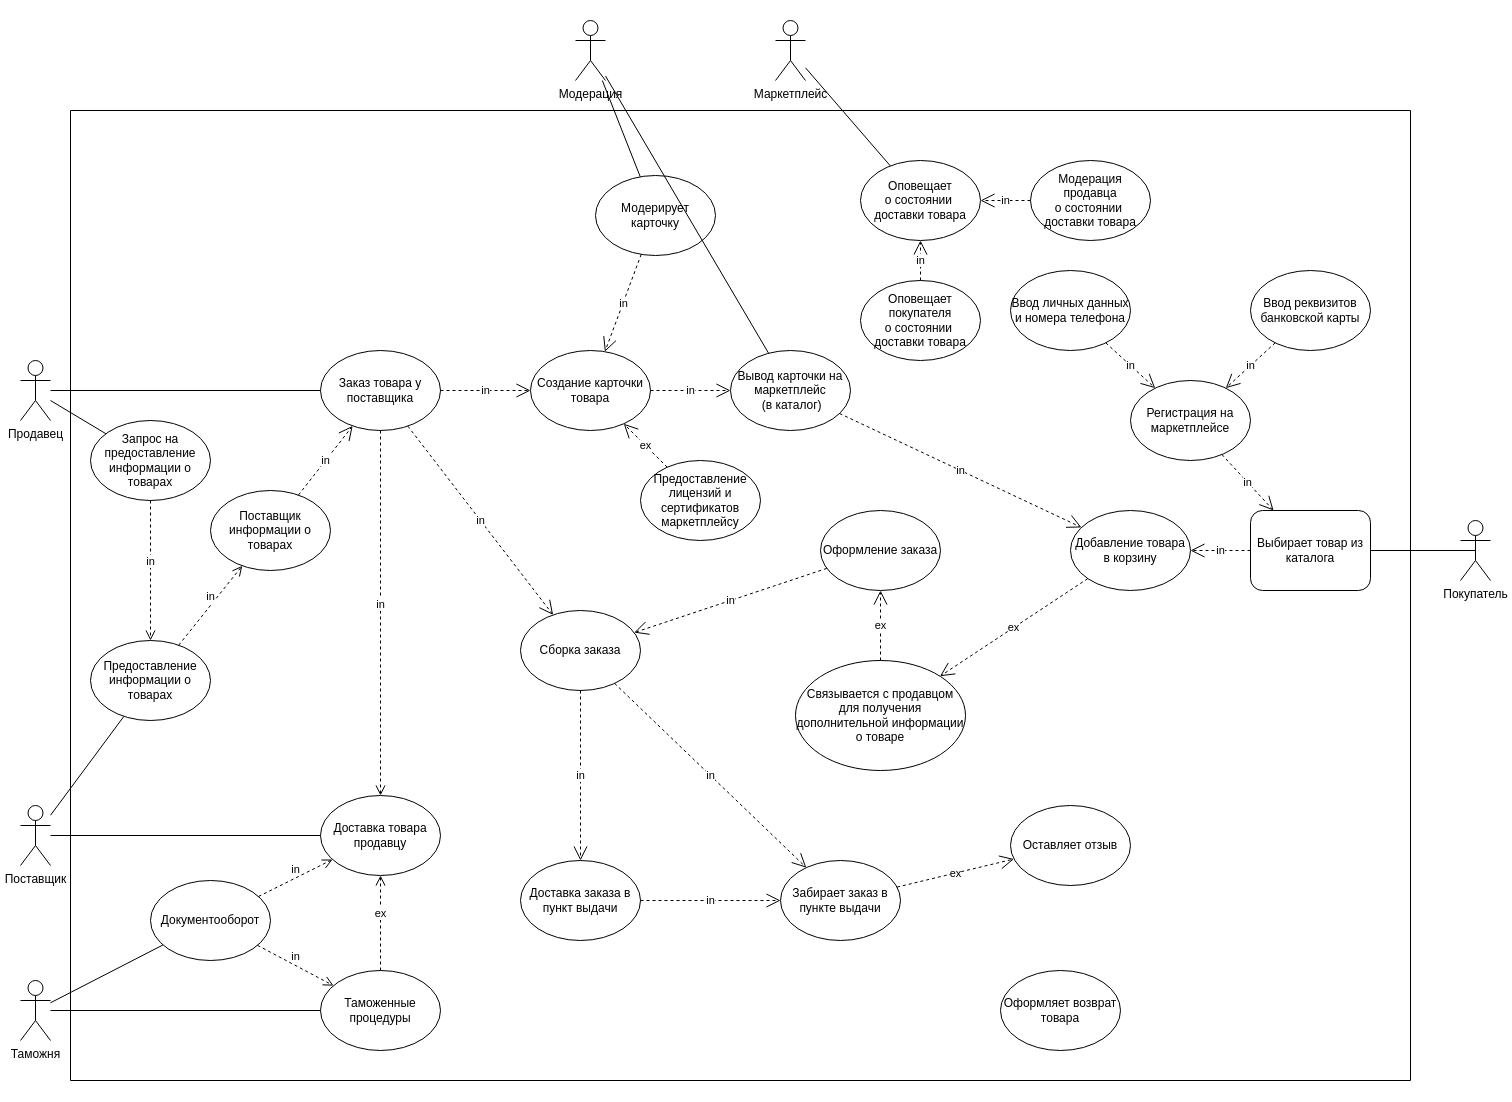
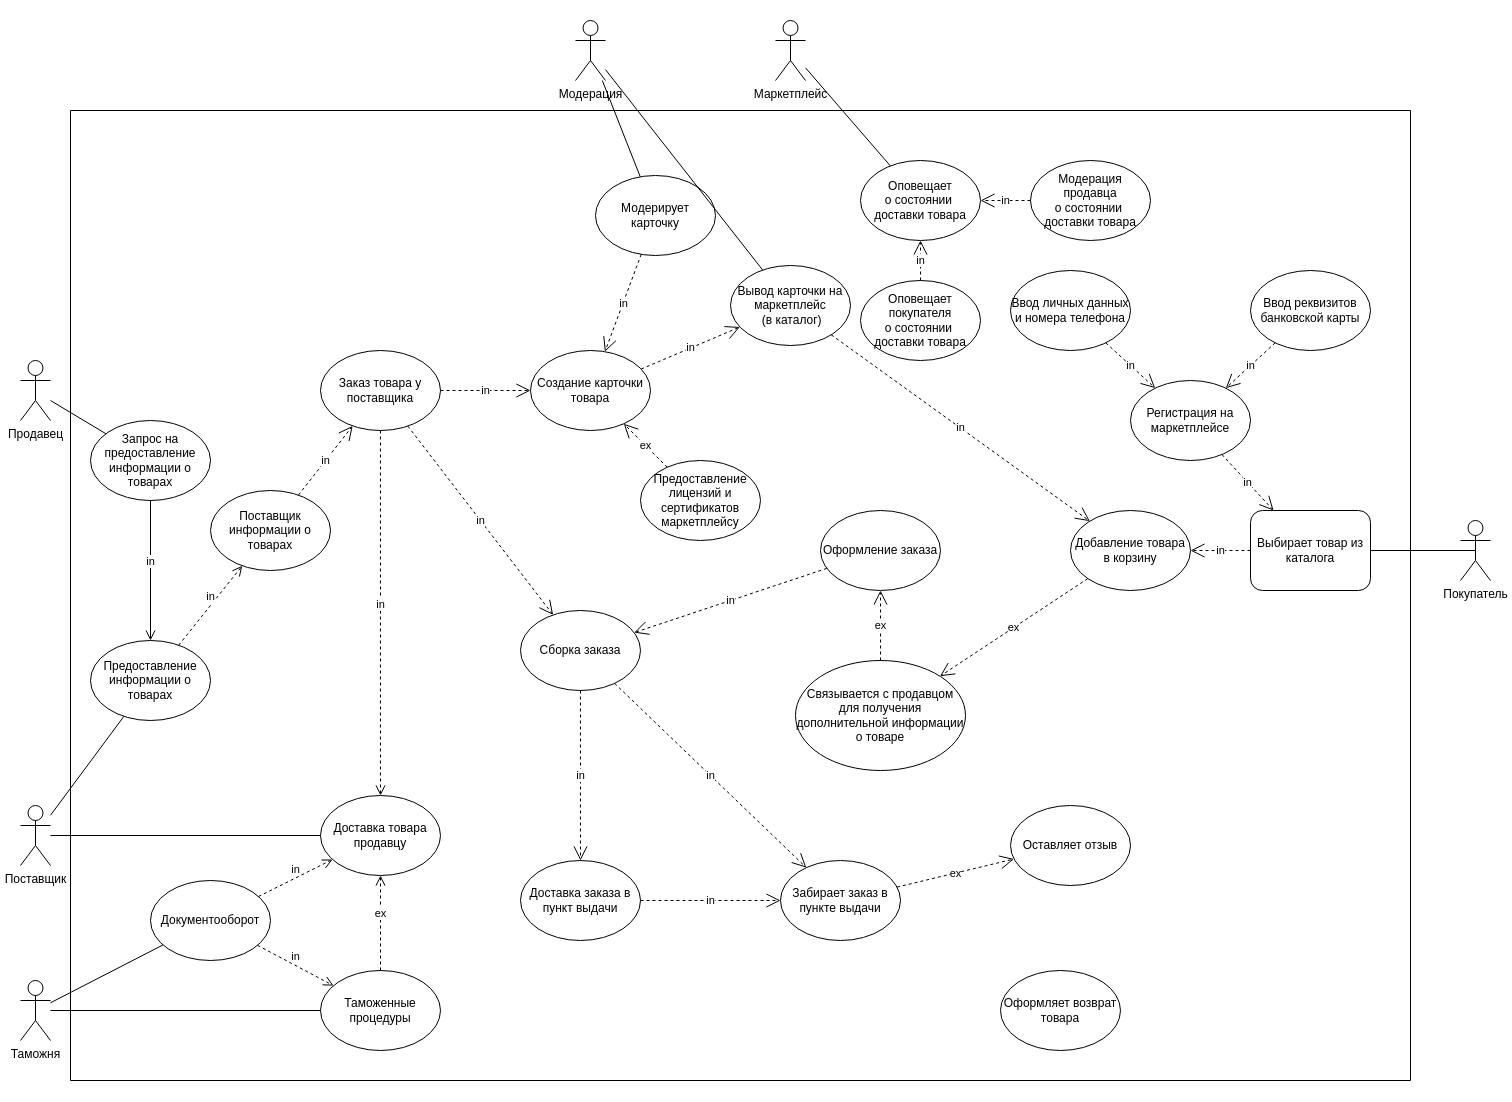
(186, 391) -> none
(791, 391) -> (791, 306)
(151, 602) -> (151, 602)
